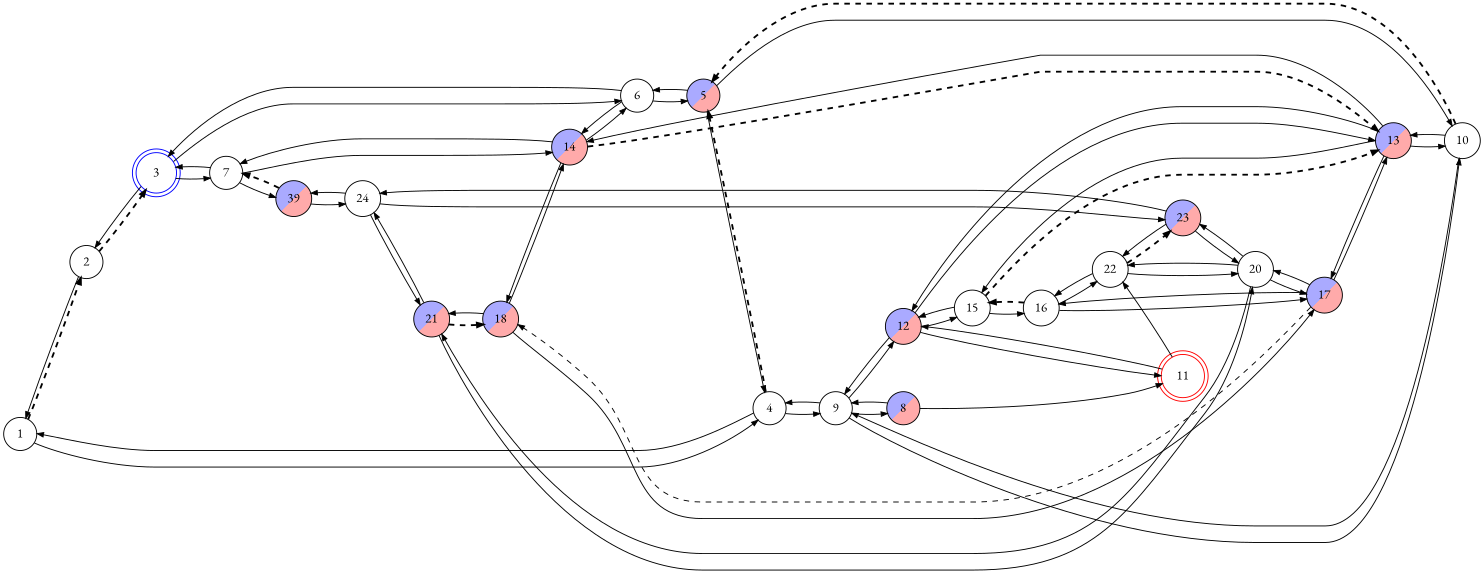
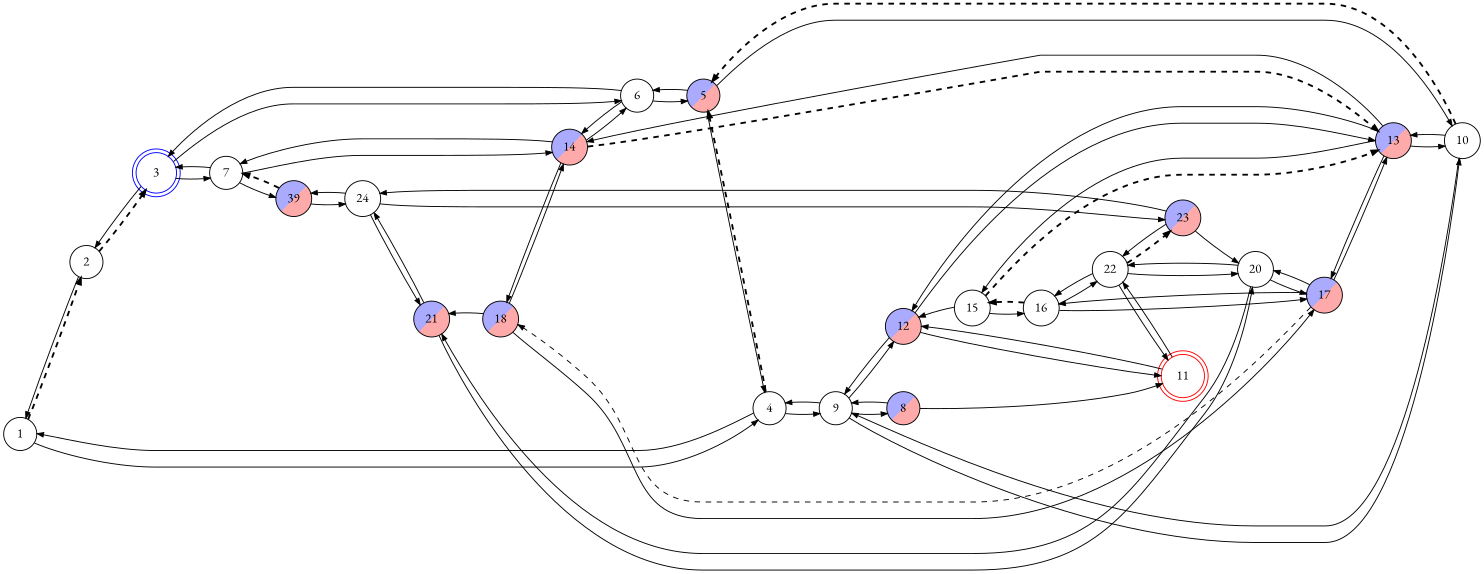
(1224, 241) -> none
none -> (1141, 320)
(940, 323) -> none
(463, 325) -> none
